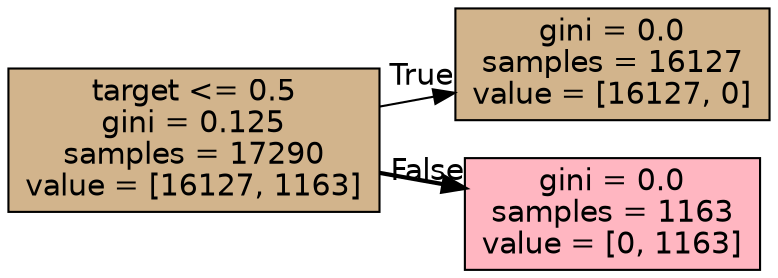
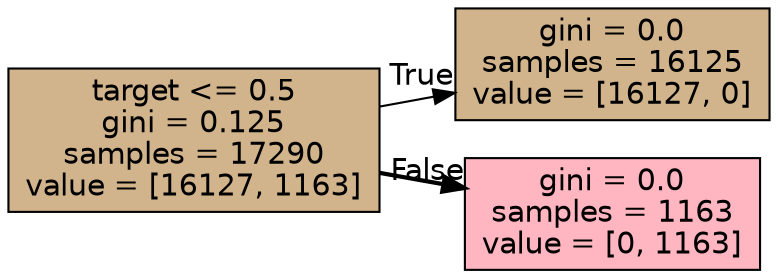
(612, 64) -> (612, 64)
